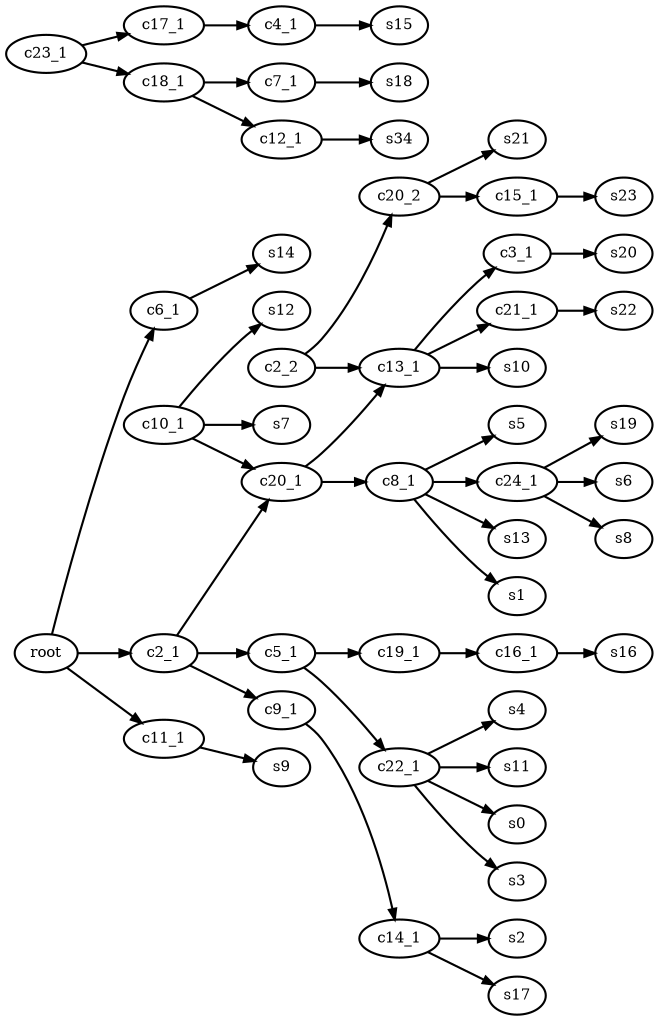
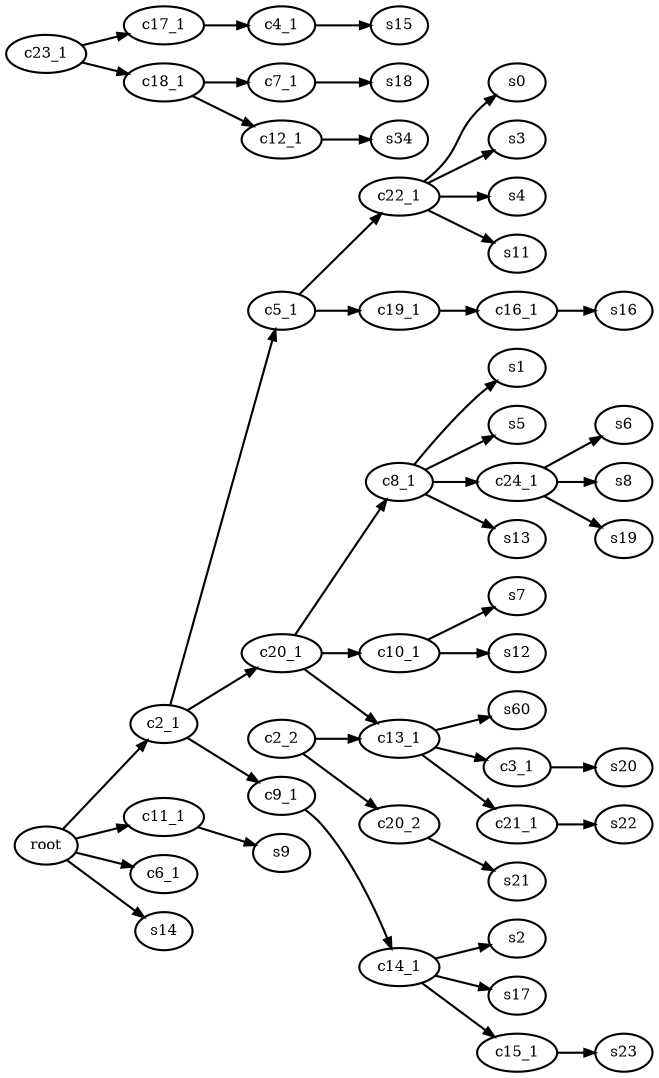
(453, 197) -> (454, 1007)
(219, 284) -> (101, 886)
(517, 368) -> (517, 710)
(218, 451) -> (335, 653)
